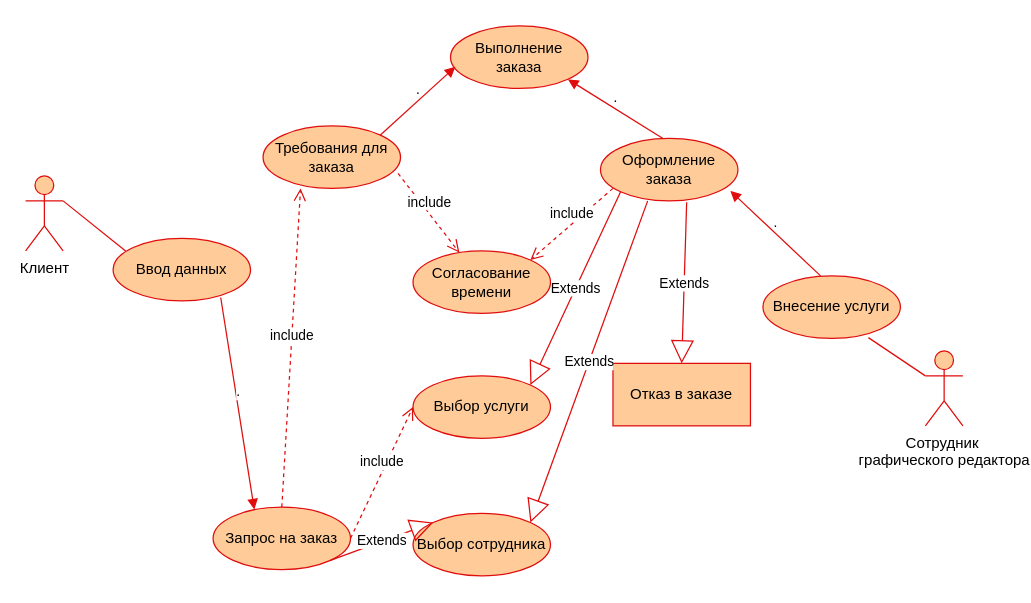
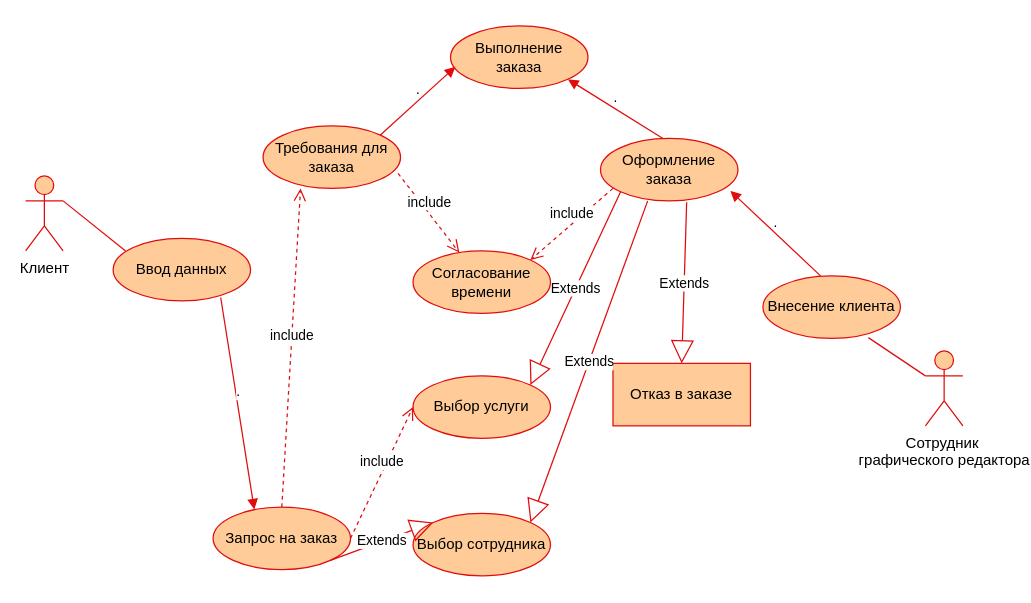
(832, 307) -> (832, 307)
